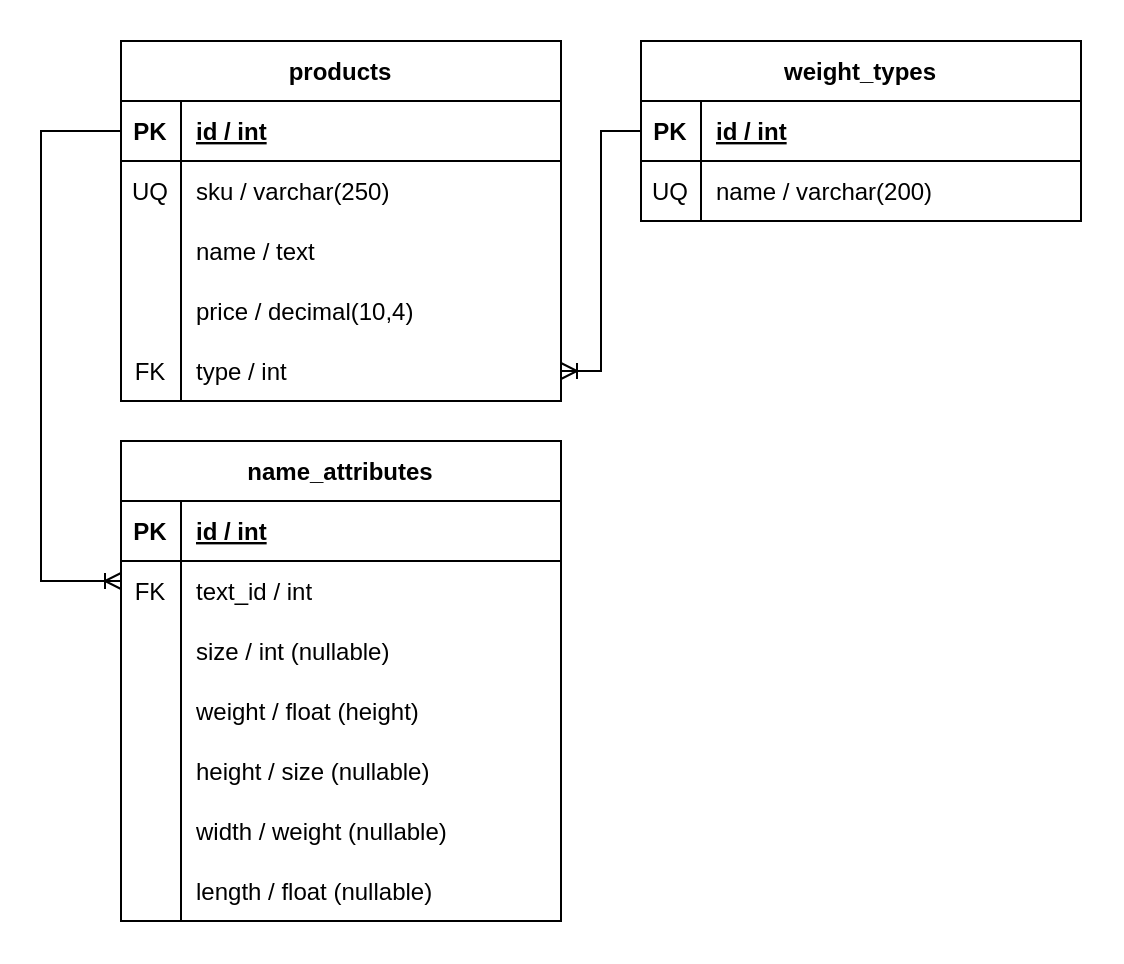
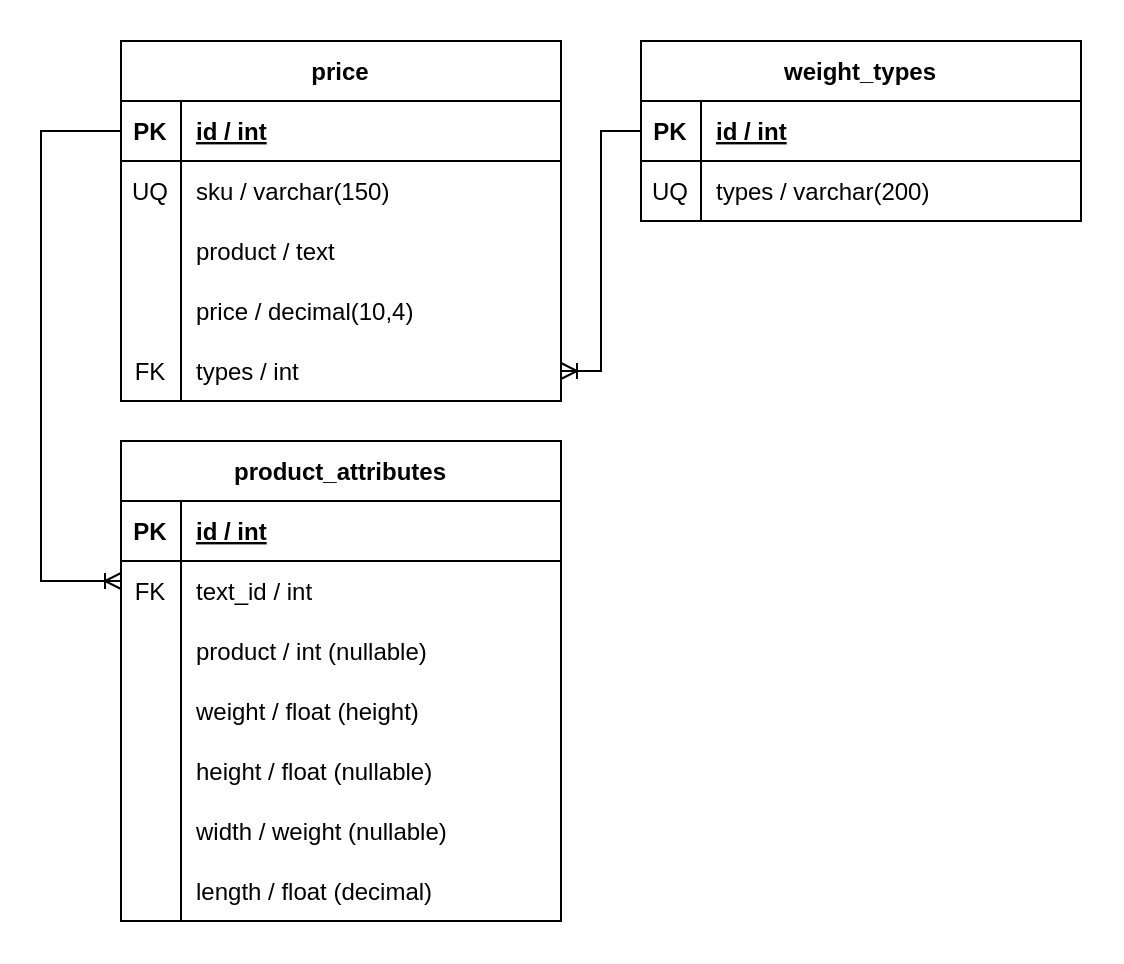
(340, 72) -> (340, 72)
(311, 192) -> (311, 192)
(837, 192) -> (844, 192)
(264, 252) -> (284, 252)
(254, 372) -> (261, 372)
(340, 472) -> (340, 472)
(312, 652) -> (335, 652)
(332, 772) -> (339, 772)
(342, 892) -> (339, 892)
